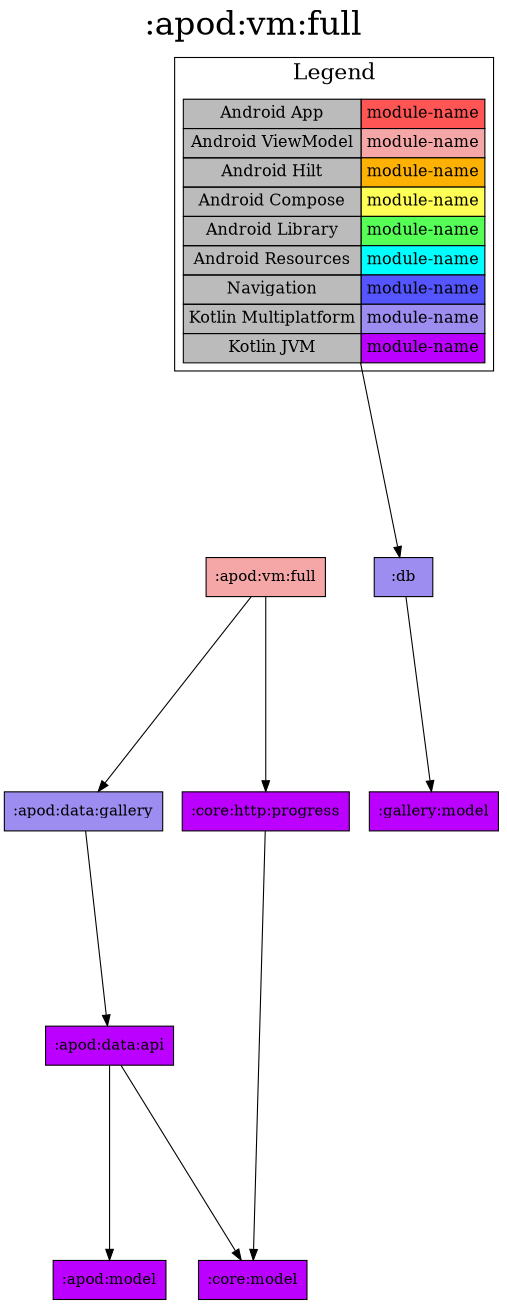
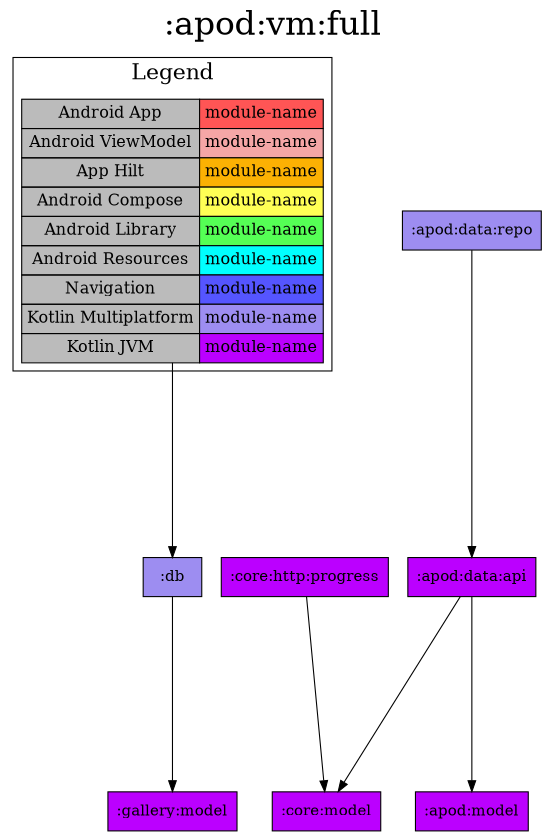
(272, 171) -> (111, 171)
(266, 577) -> none
(84, 811) -> (472, 231)
